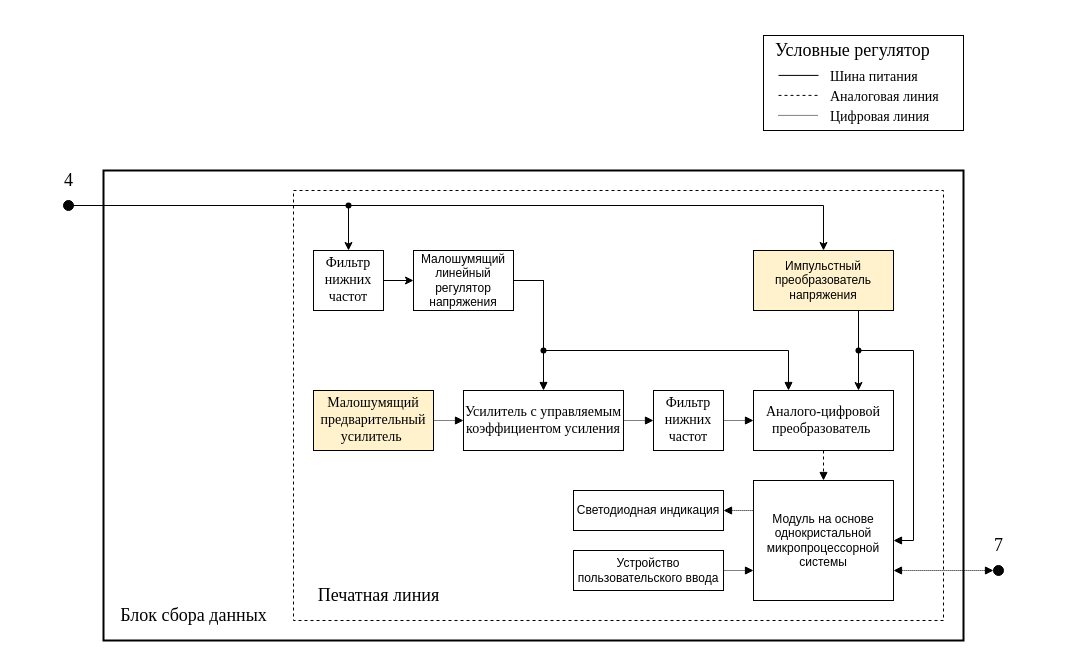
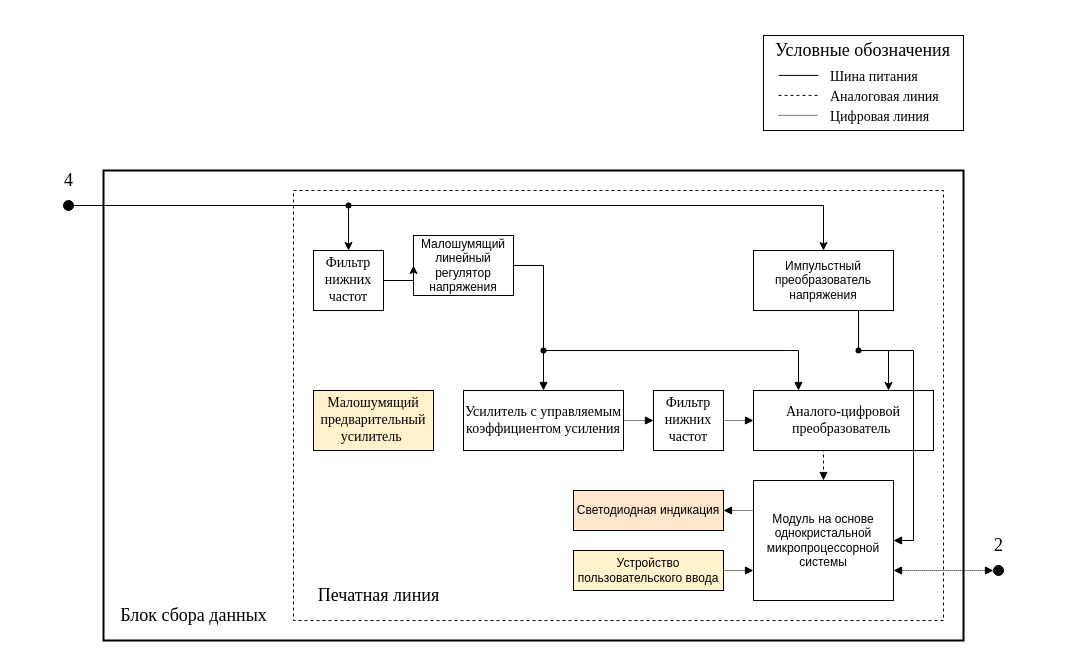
(864, 51) -> (874, 51)
(464, 281) -> (464, 266)
(824, 281) -> (824, 281)
(453, 421) -> none
(824, 421) -> (844, 421)
(649, 511) -> (649, 511)
(999, 546) -> (999, 546)
(649, 571) -> (649, 571)
